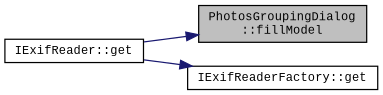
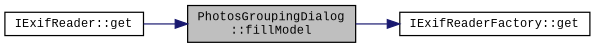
(162, 62) -> (371, 24)
